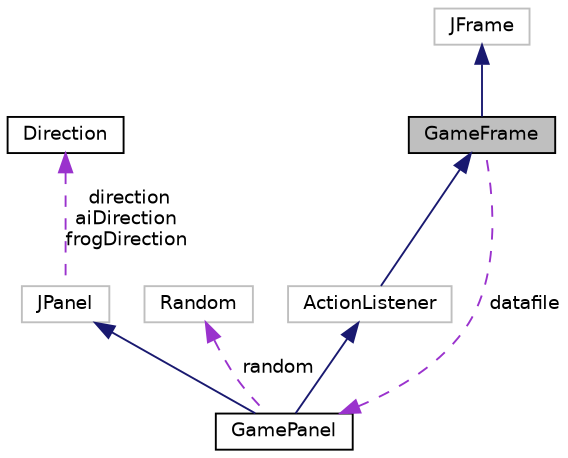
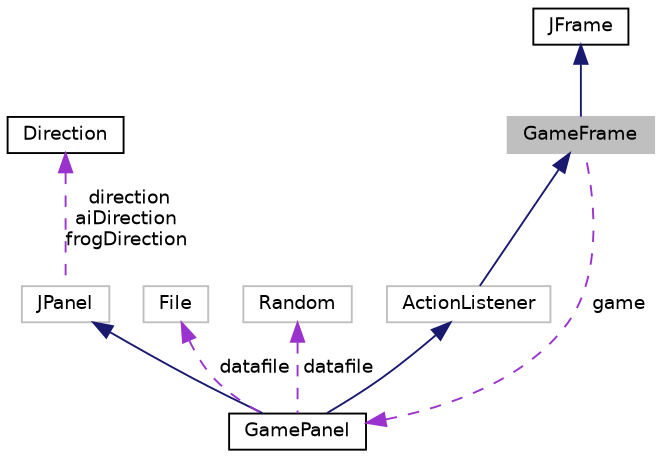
(482, 27) -> (581, 27)
(482, 135) -> (581, 135)
none -> (176, 304)
(522, 304) -> (616, 304)
(276, 368) -> (336, 368)
